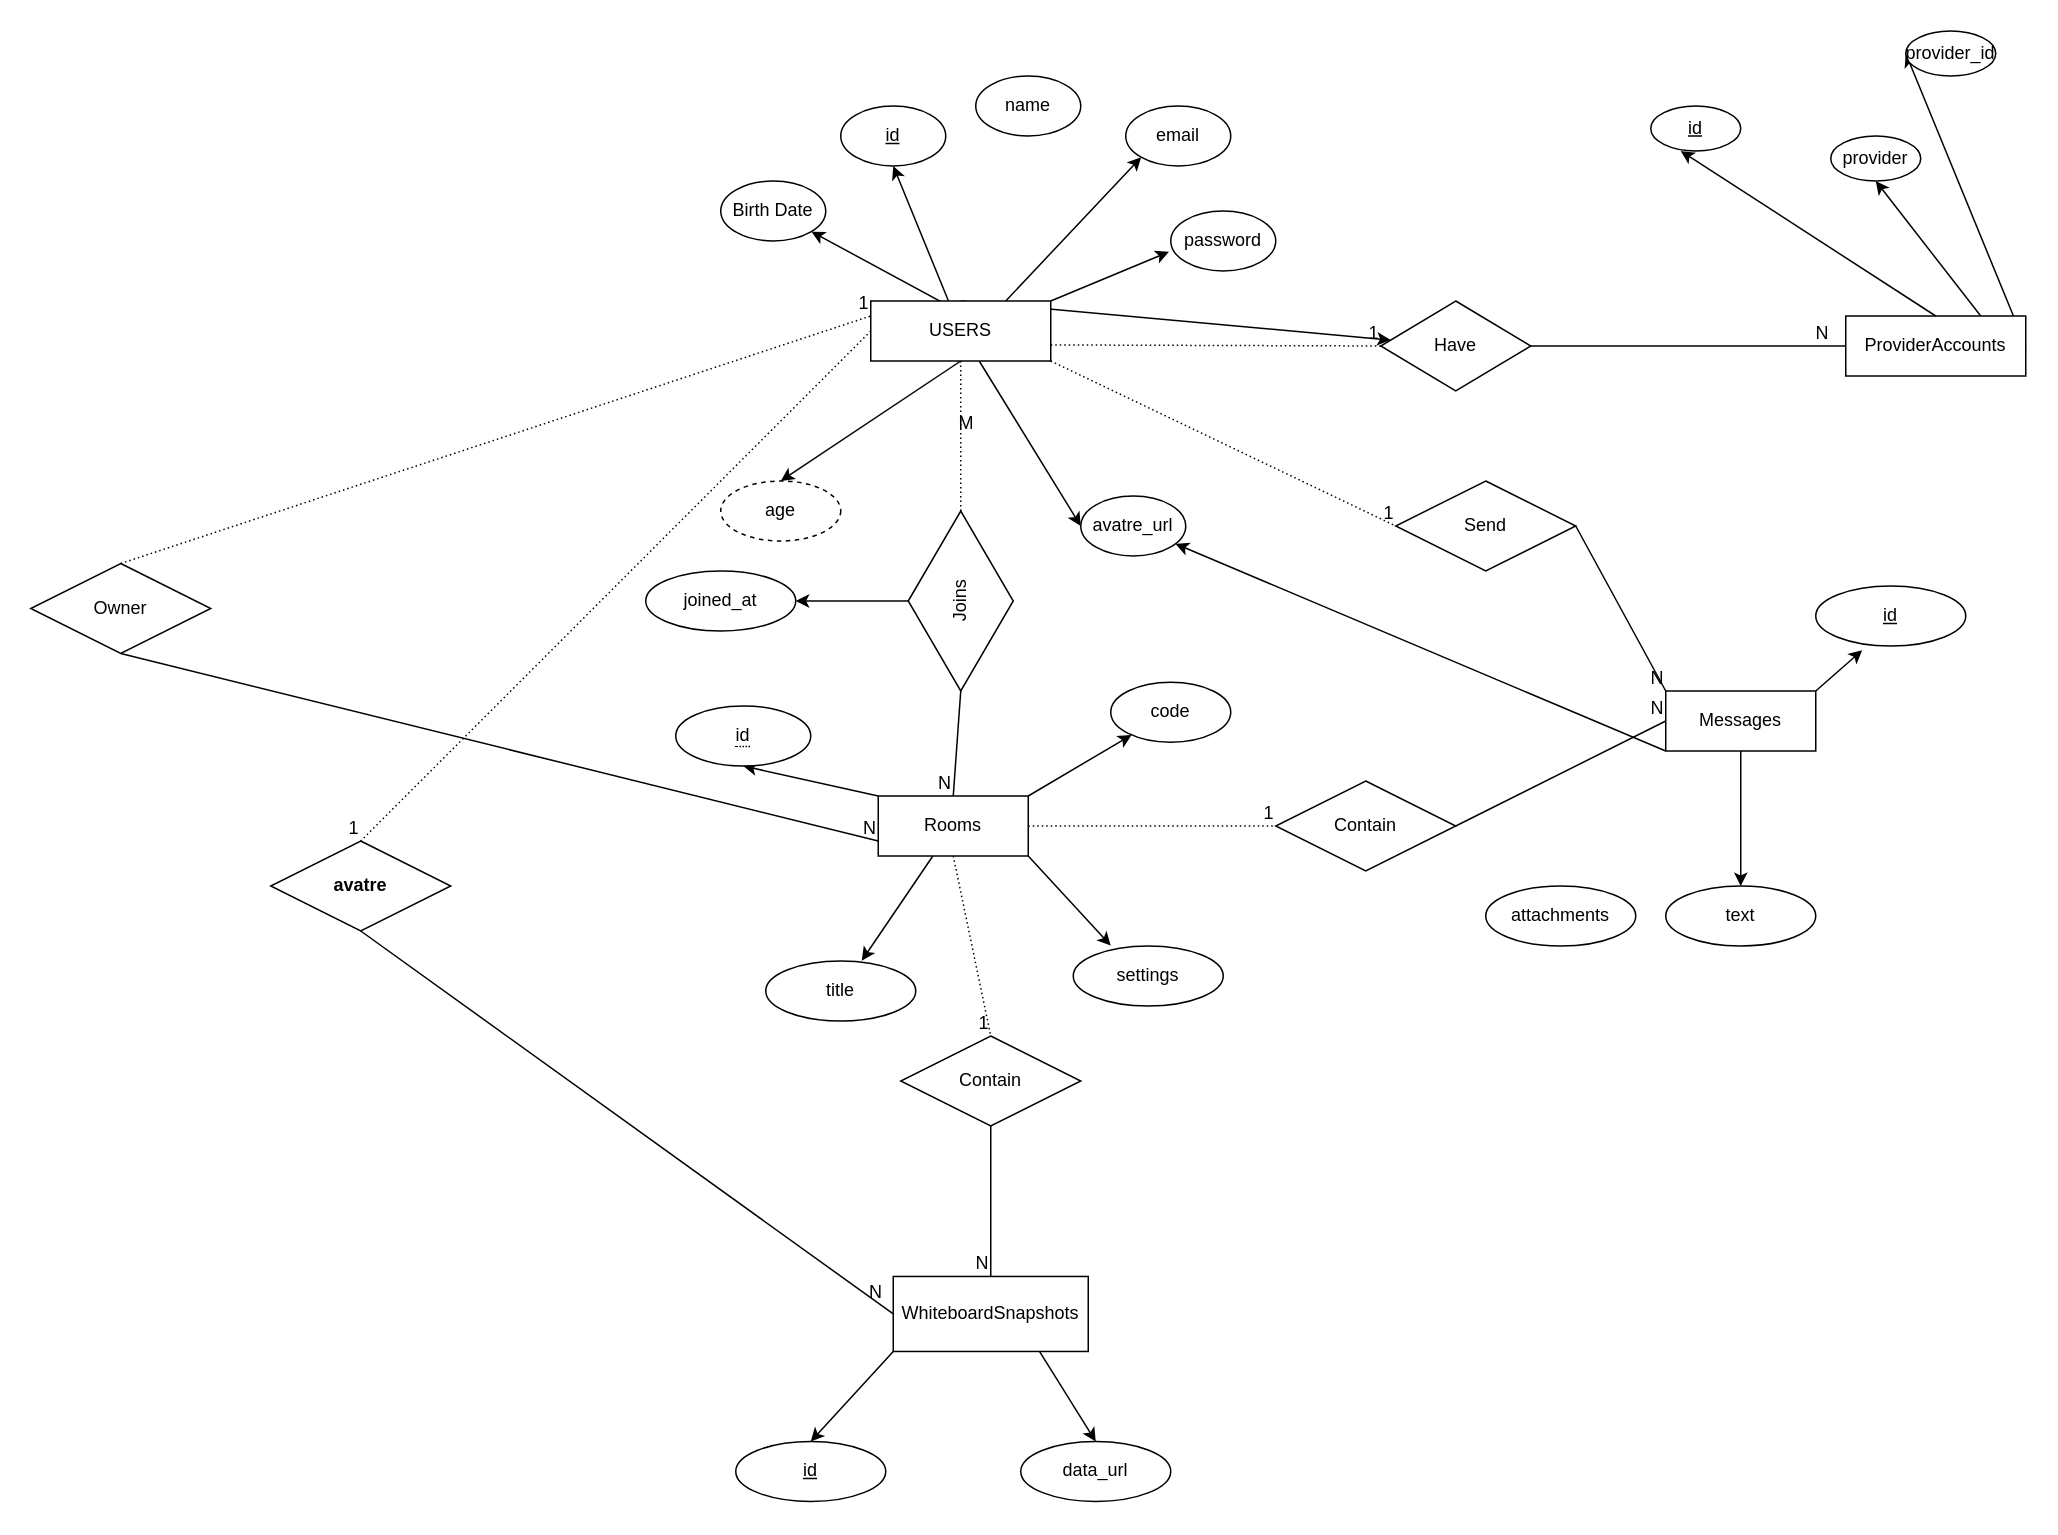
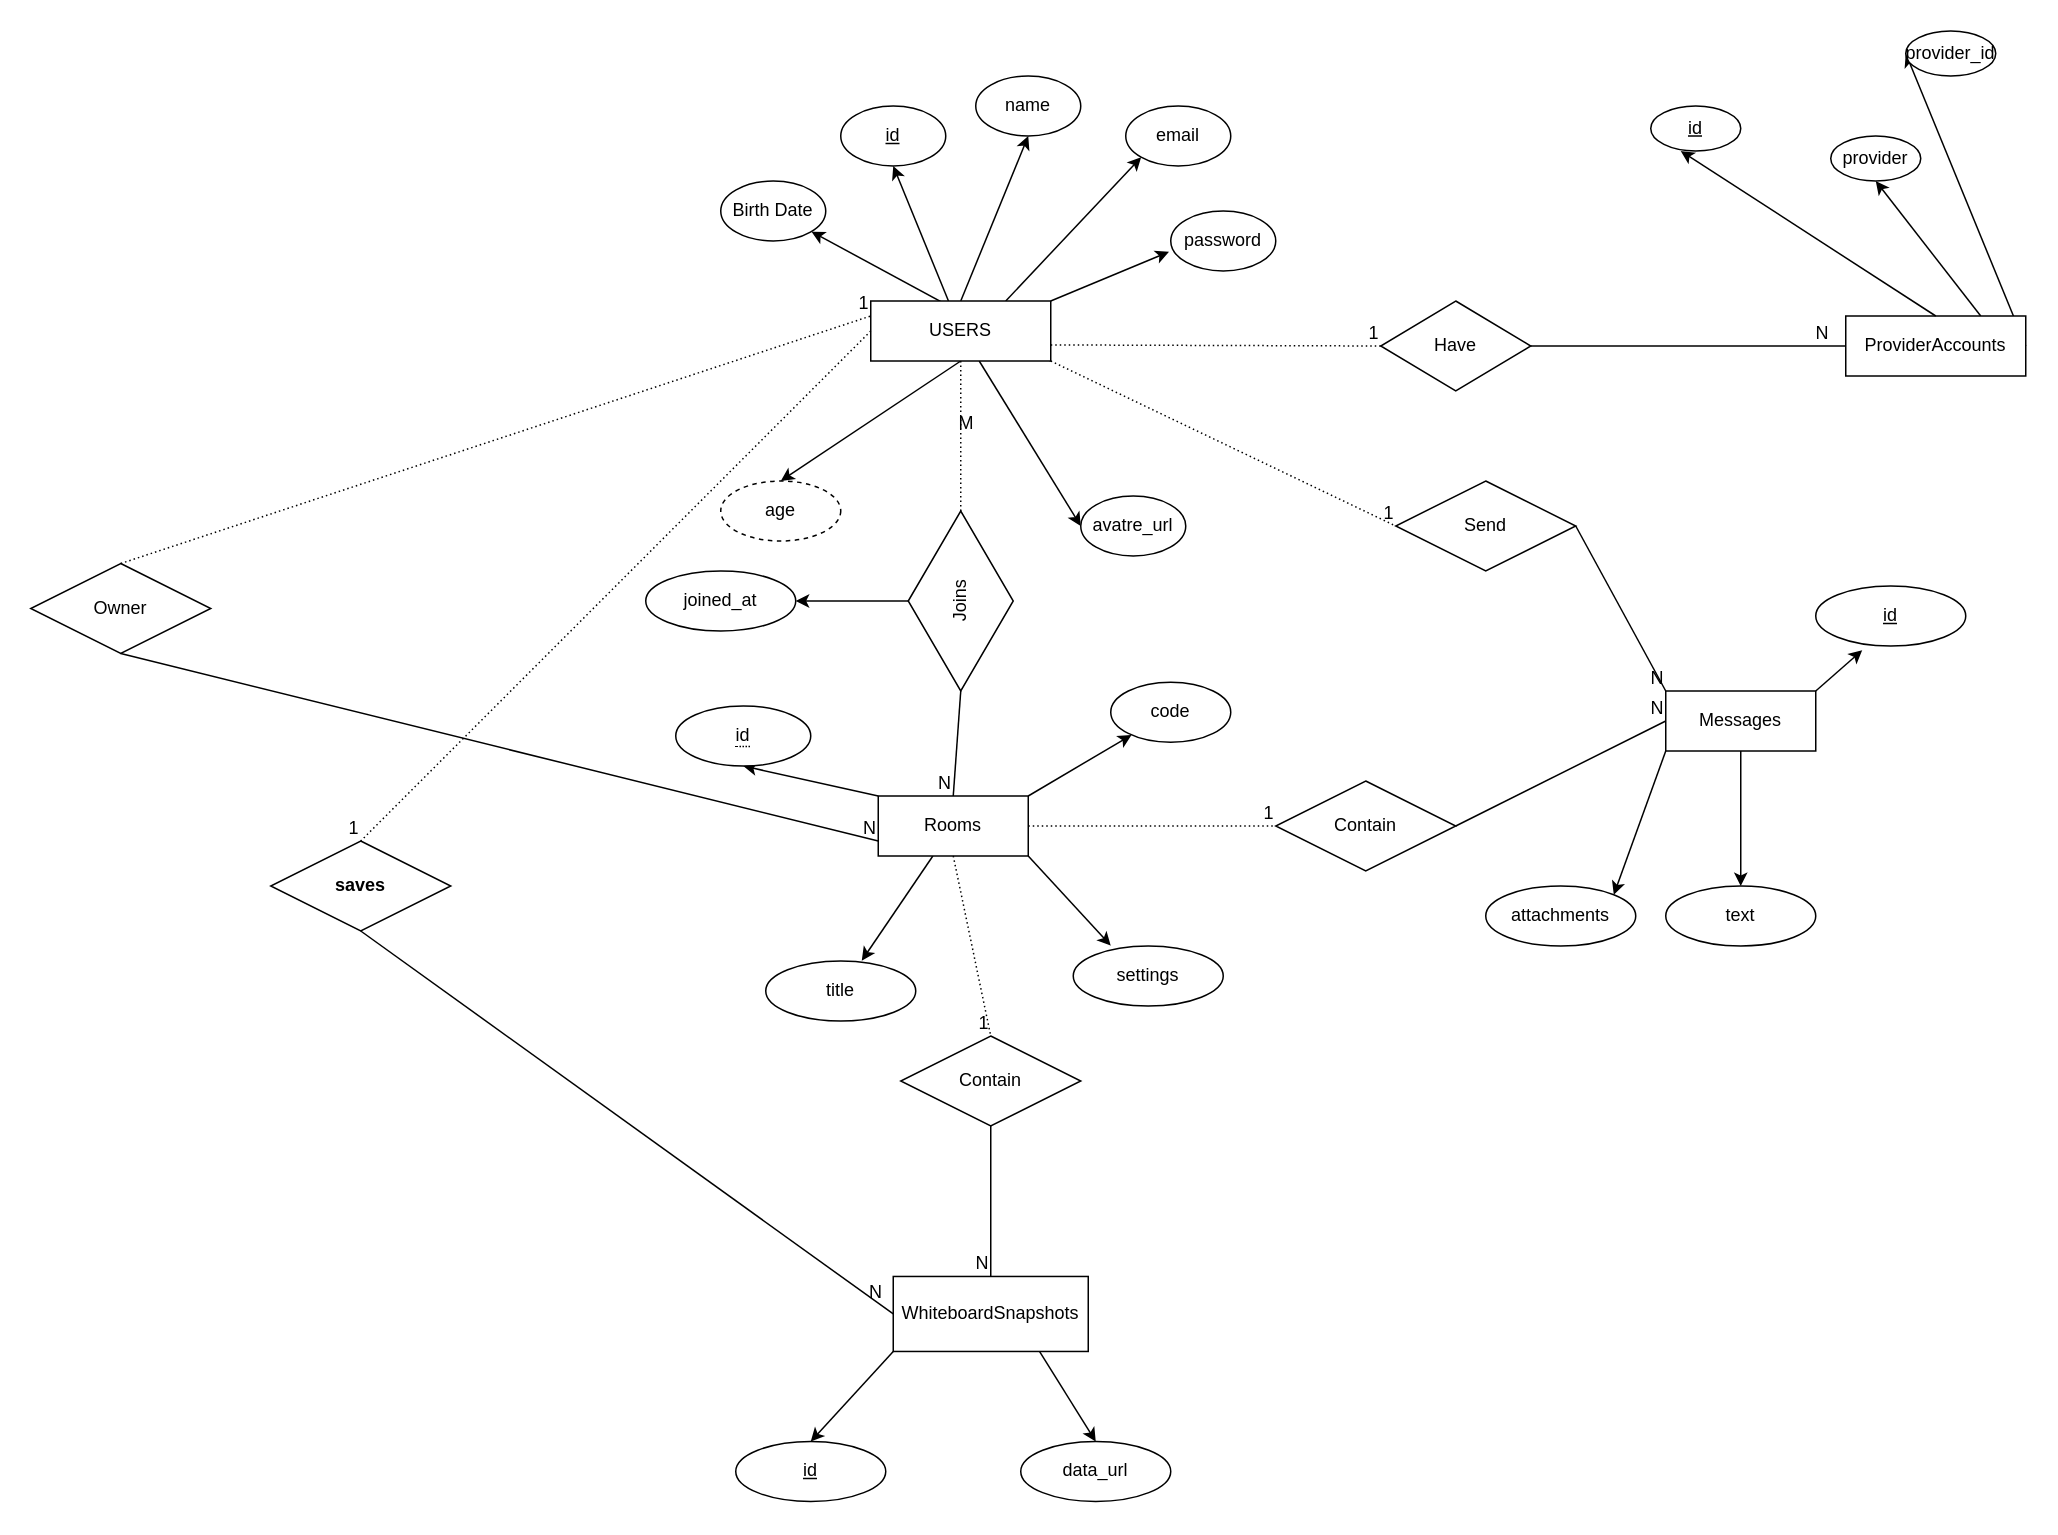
(1216, 324) -> (993, 223)
(1425, 649) -> (1642, 818)
(361, 886) -> (361, 886)
